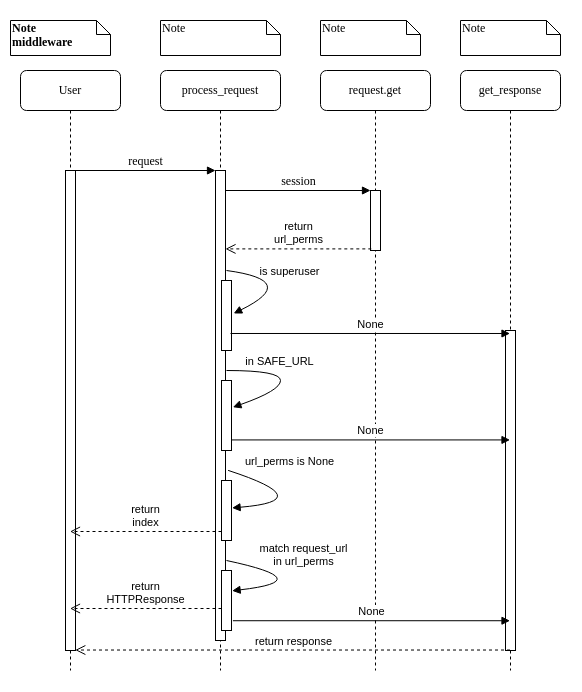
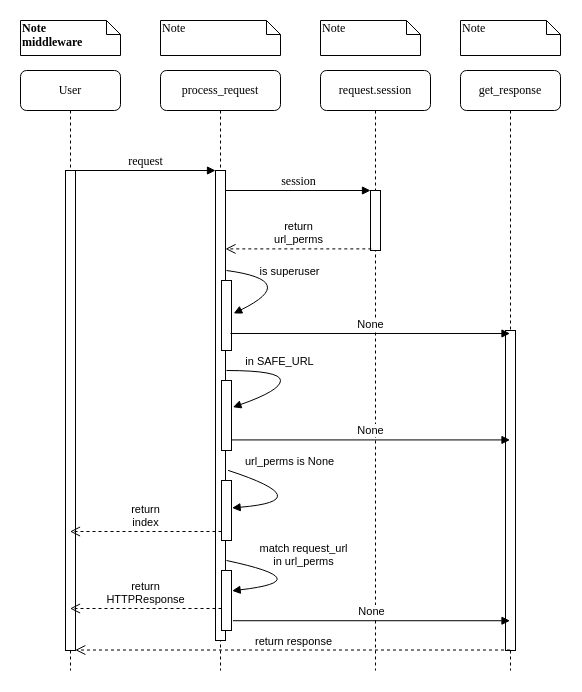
(61, 38) -> (71, 38)
(376, 91) -> (376, 91)
